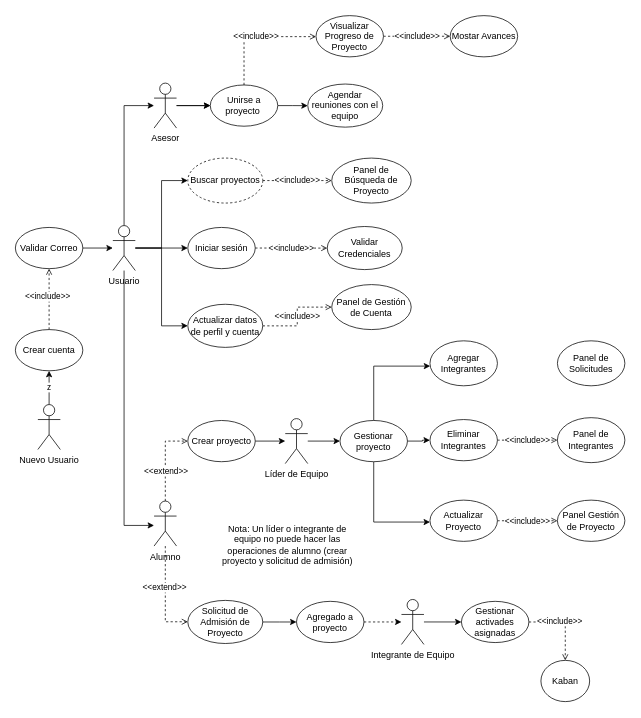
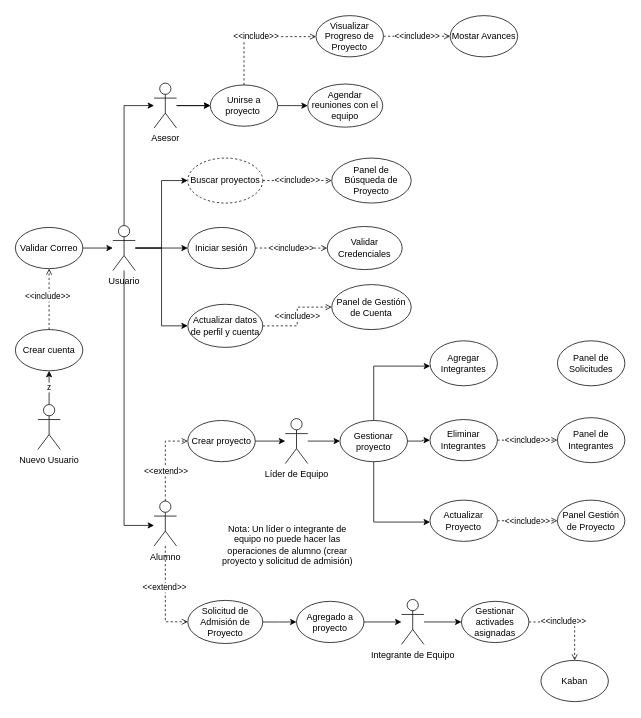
(379, 622) -> (379, 622)
(566, 681) -> (575, 681)
